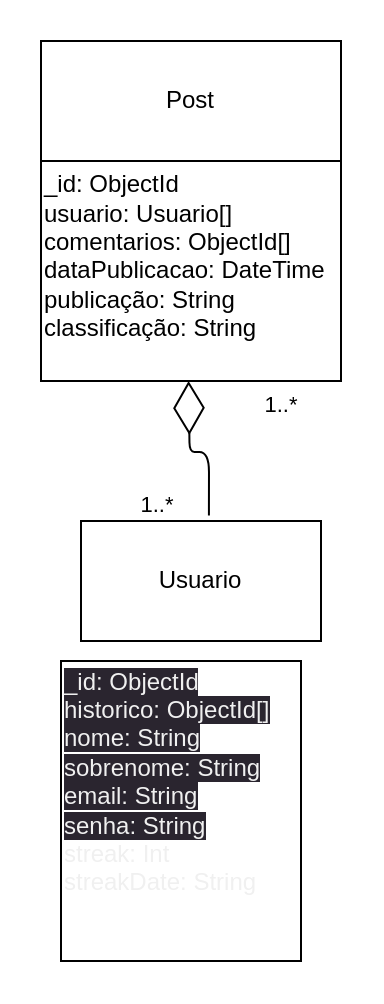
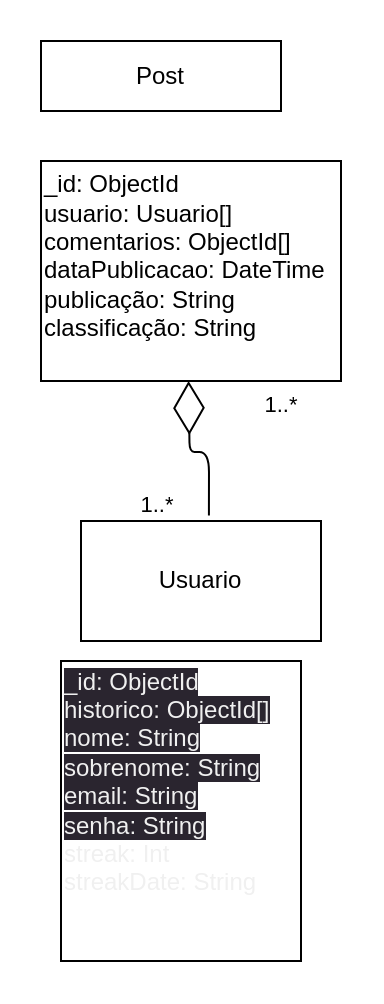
(191, 101) -> (161, 76)
